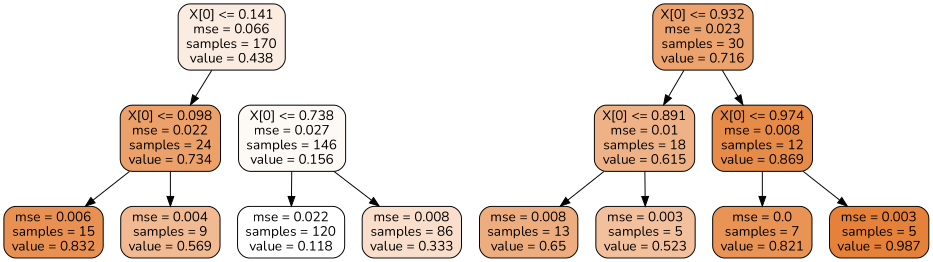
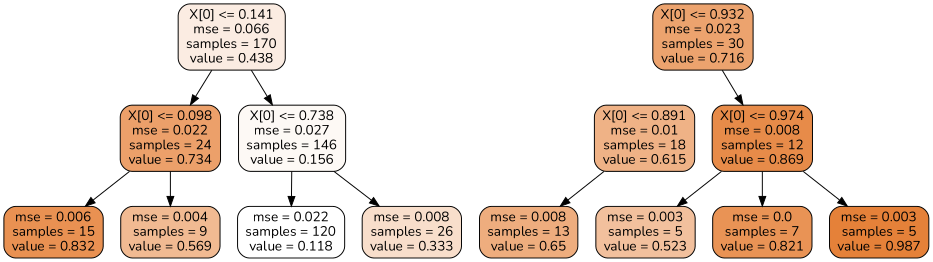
none -> (259, 83)
(676, 83) -> none
(645, 184) -> (703, 186)
(412, 232) -> (412, 232)
